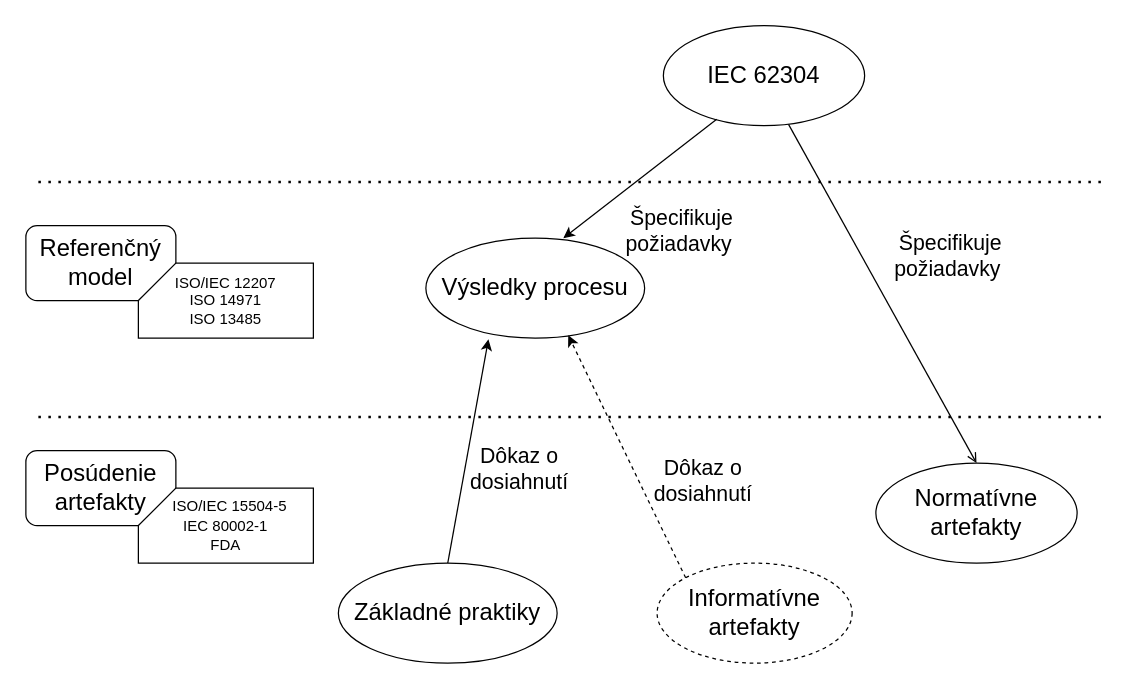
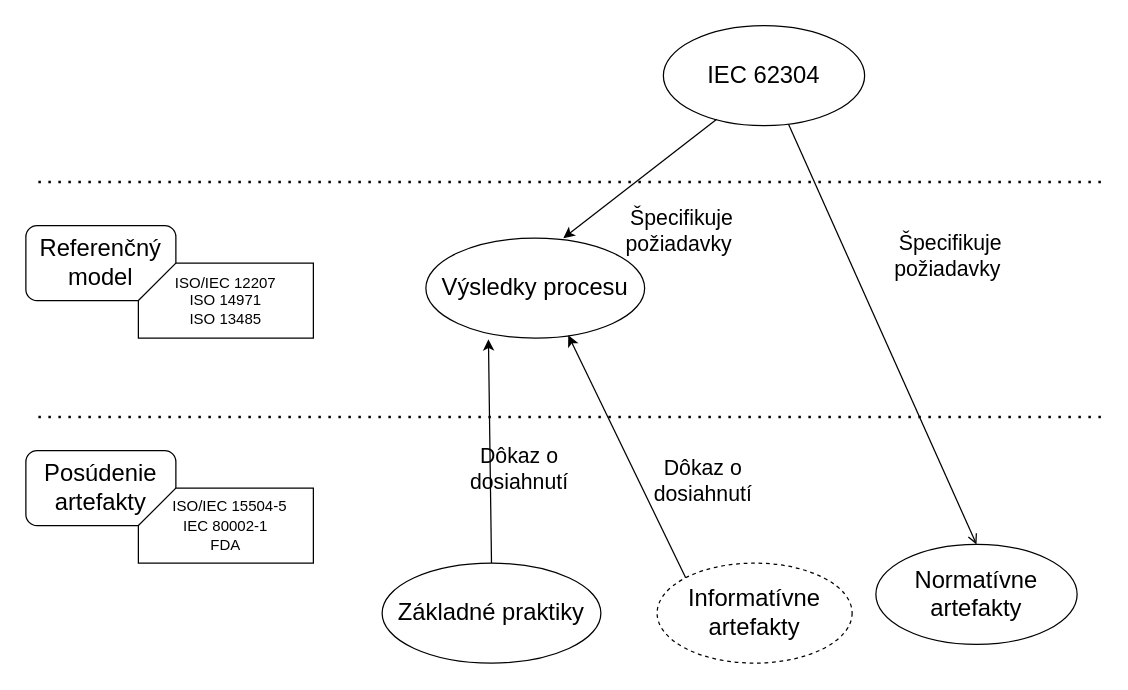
(628, 459) -> (628, 459)
(976, 513) -> (976, 594)
(448, 613) -> (491, 613)
